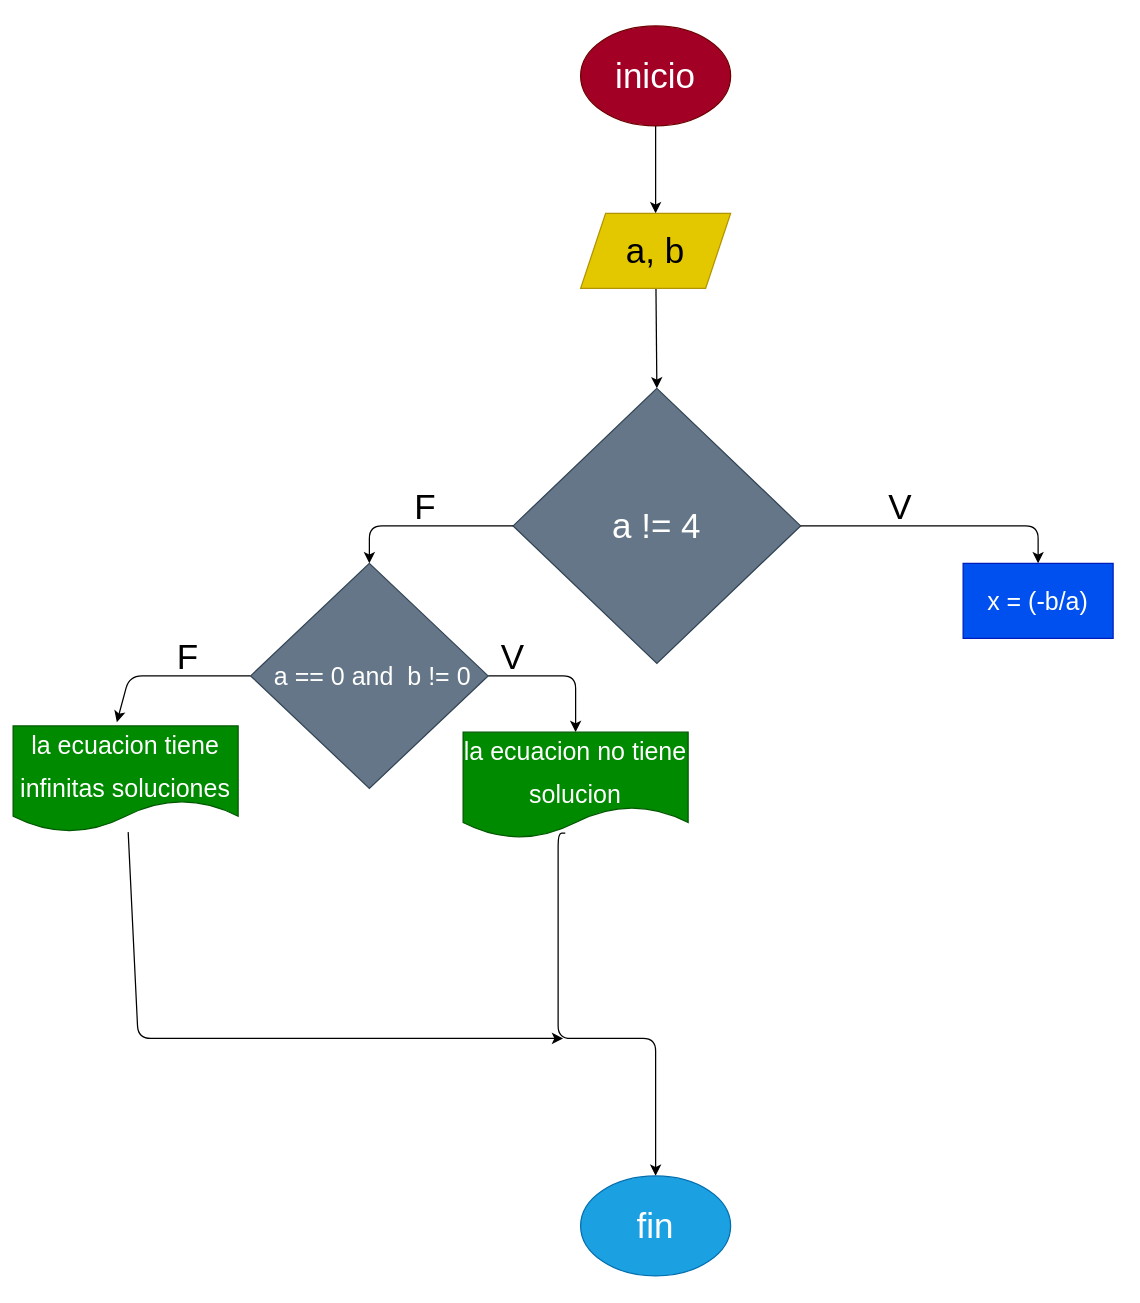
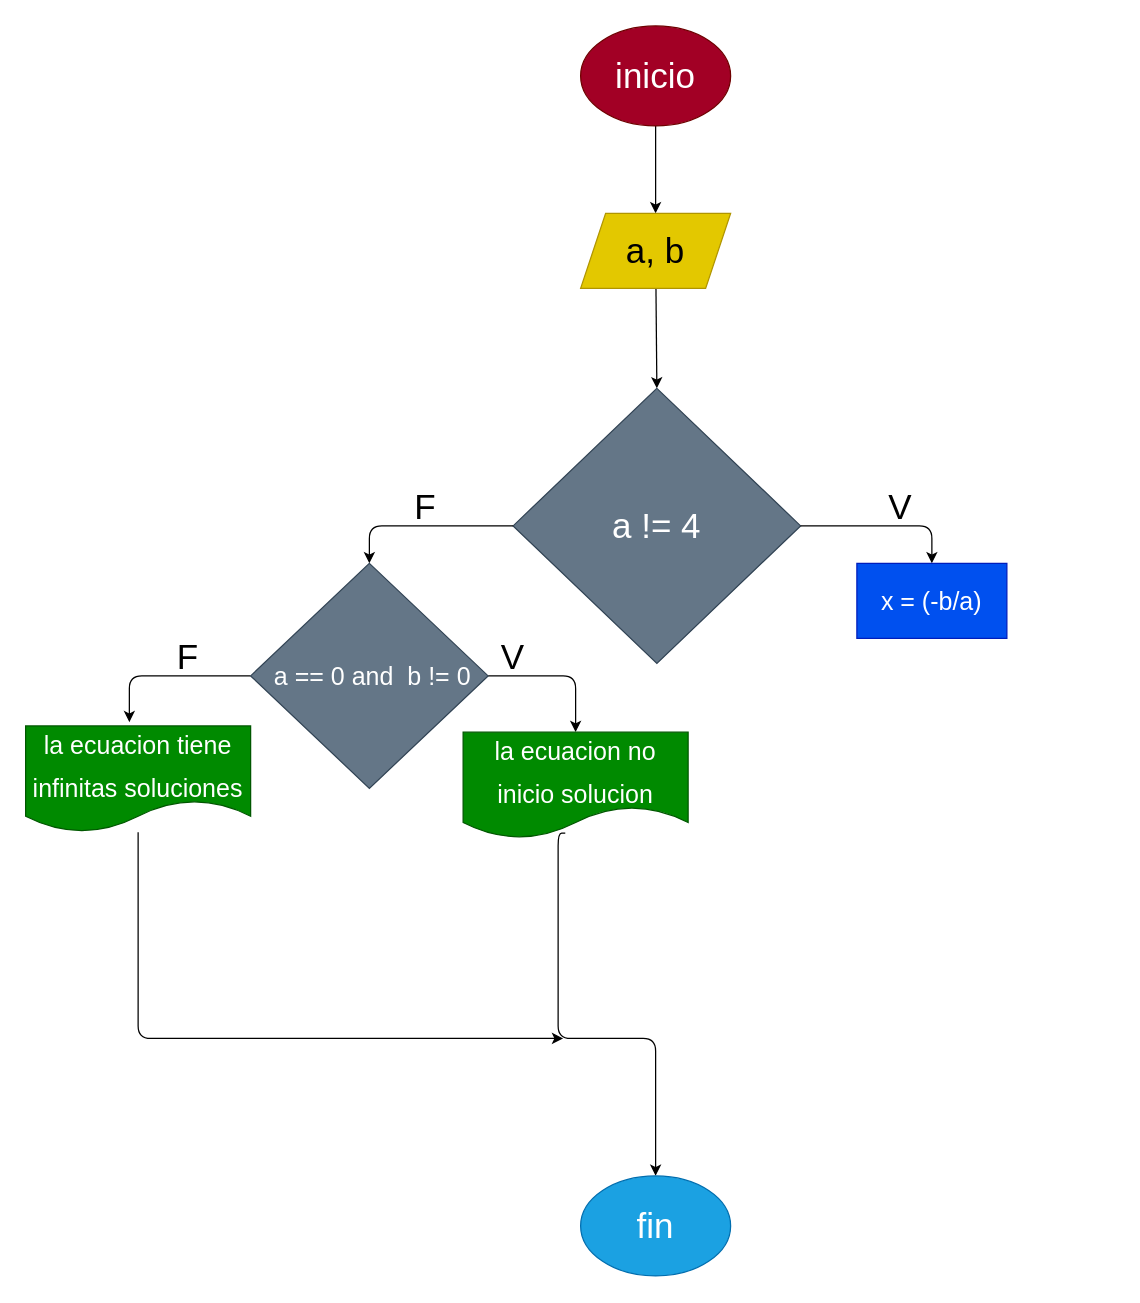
(1038, 601) -> (932, 601)
(576, 769) -> (576, 769)
(126, 779) -> (138, 779)
